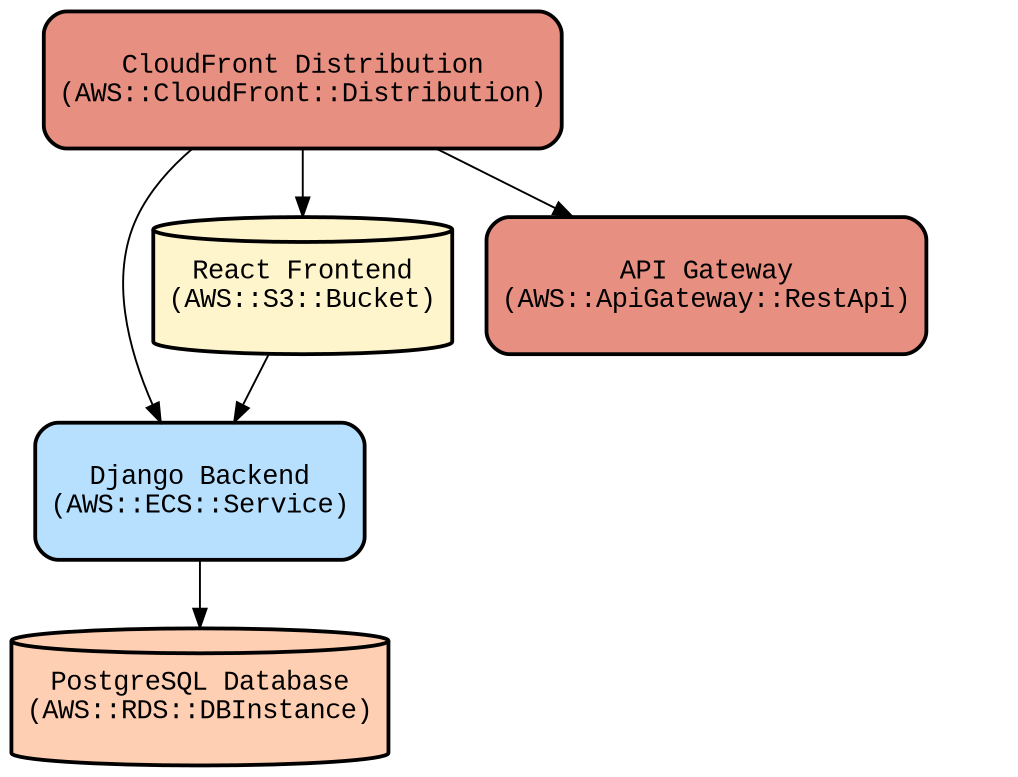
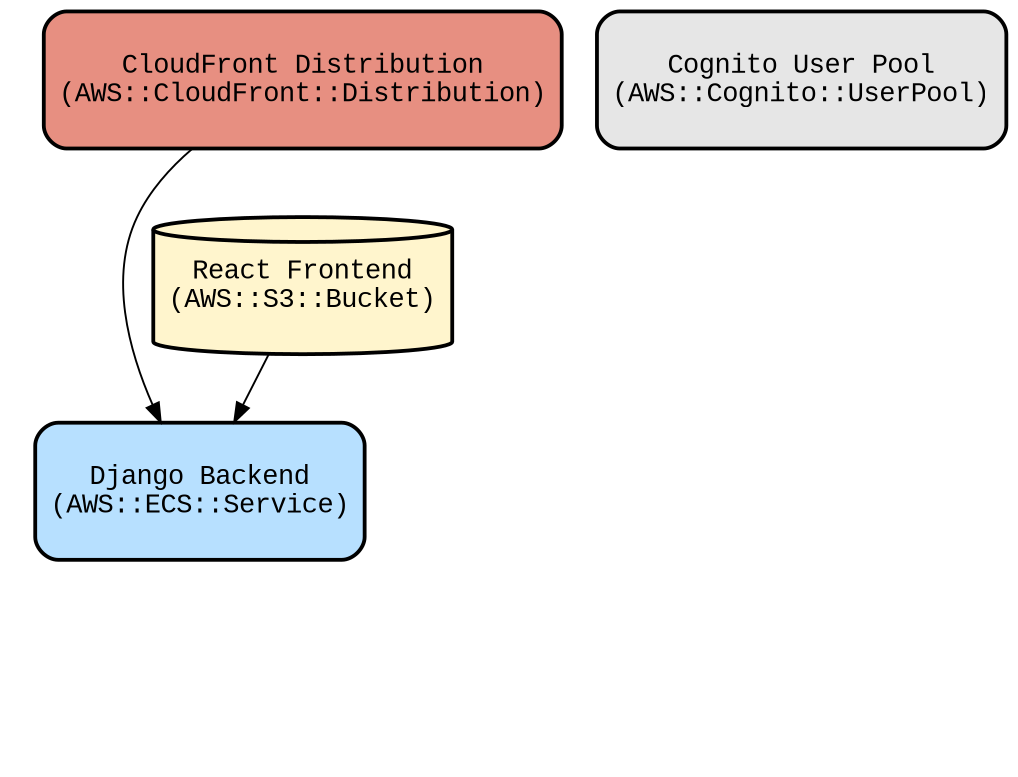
none -> (802, 80)
(303, 173) -> none
(706, 286) -> none
(200, 697) -> none
